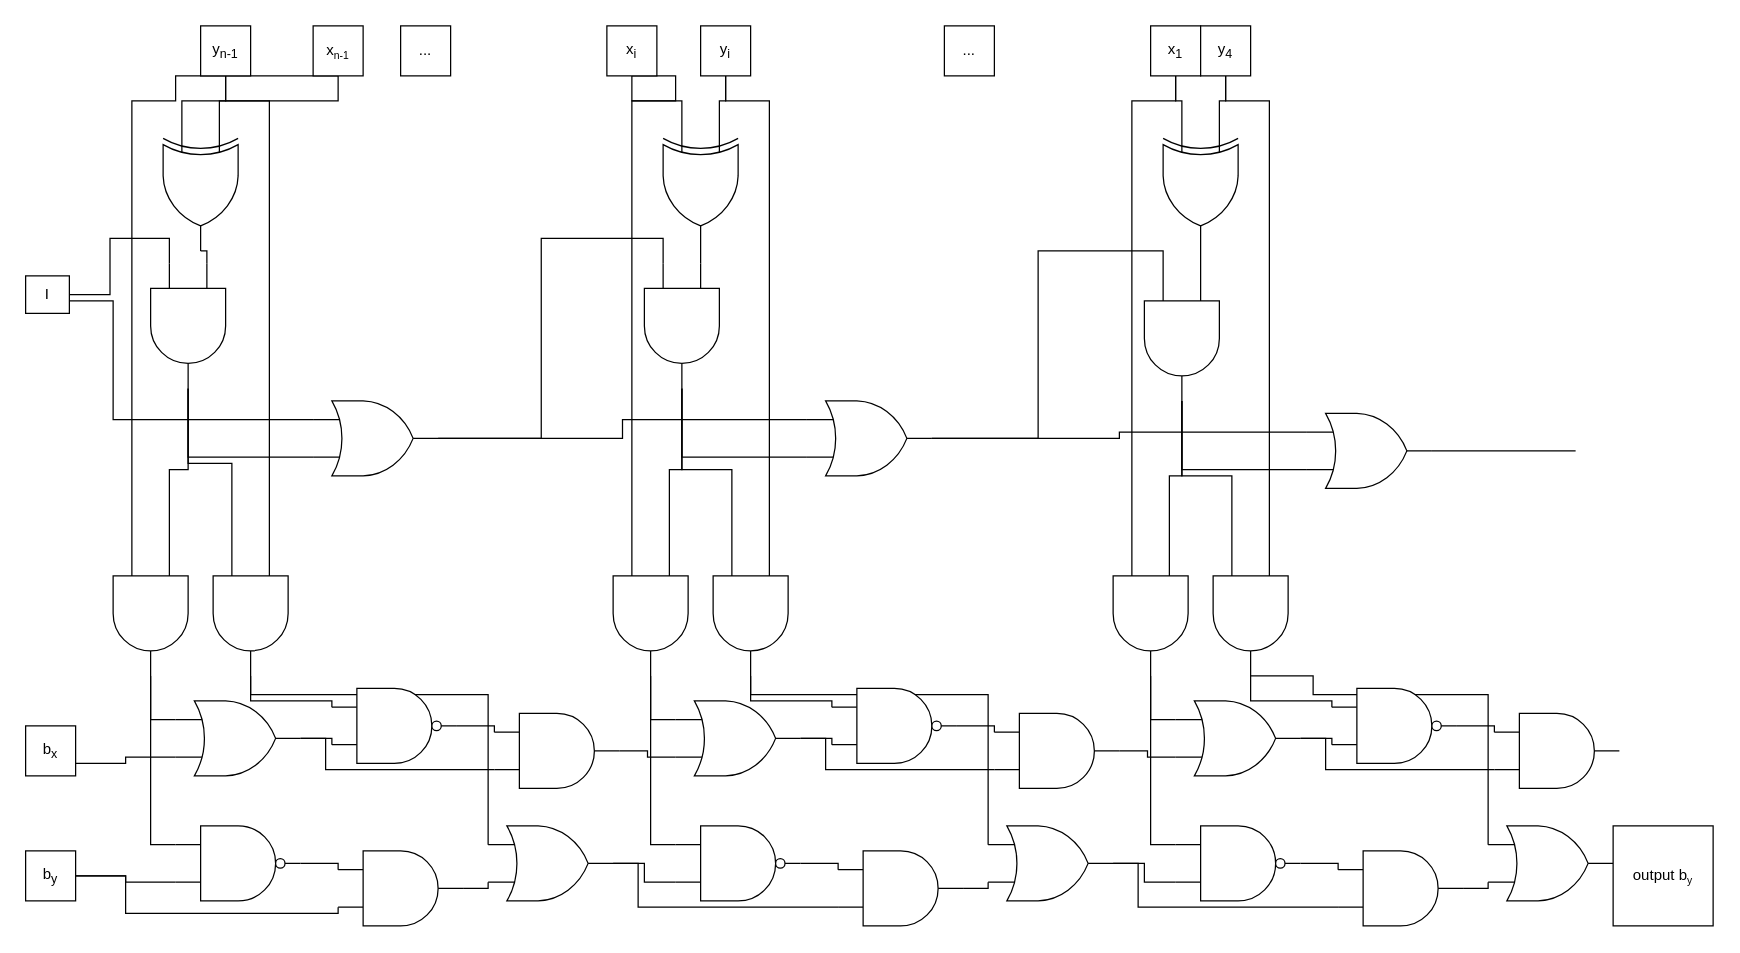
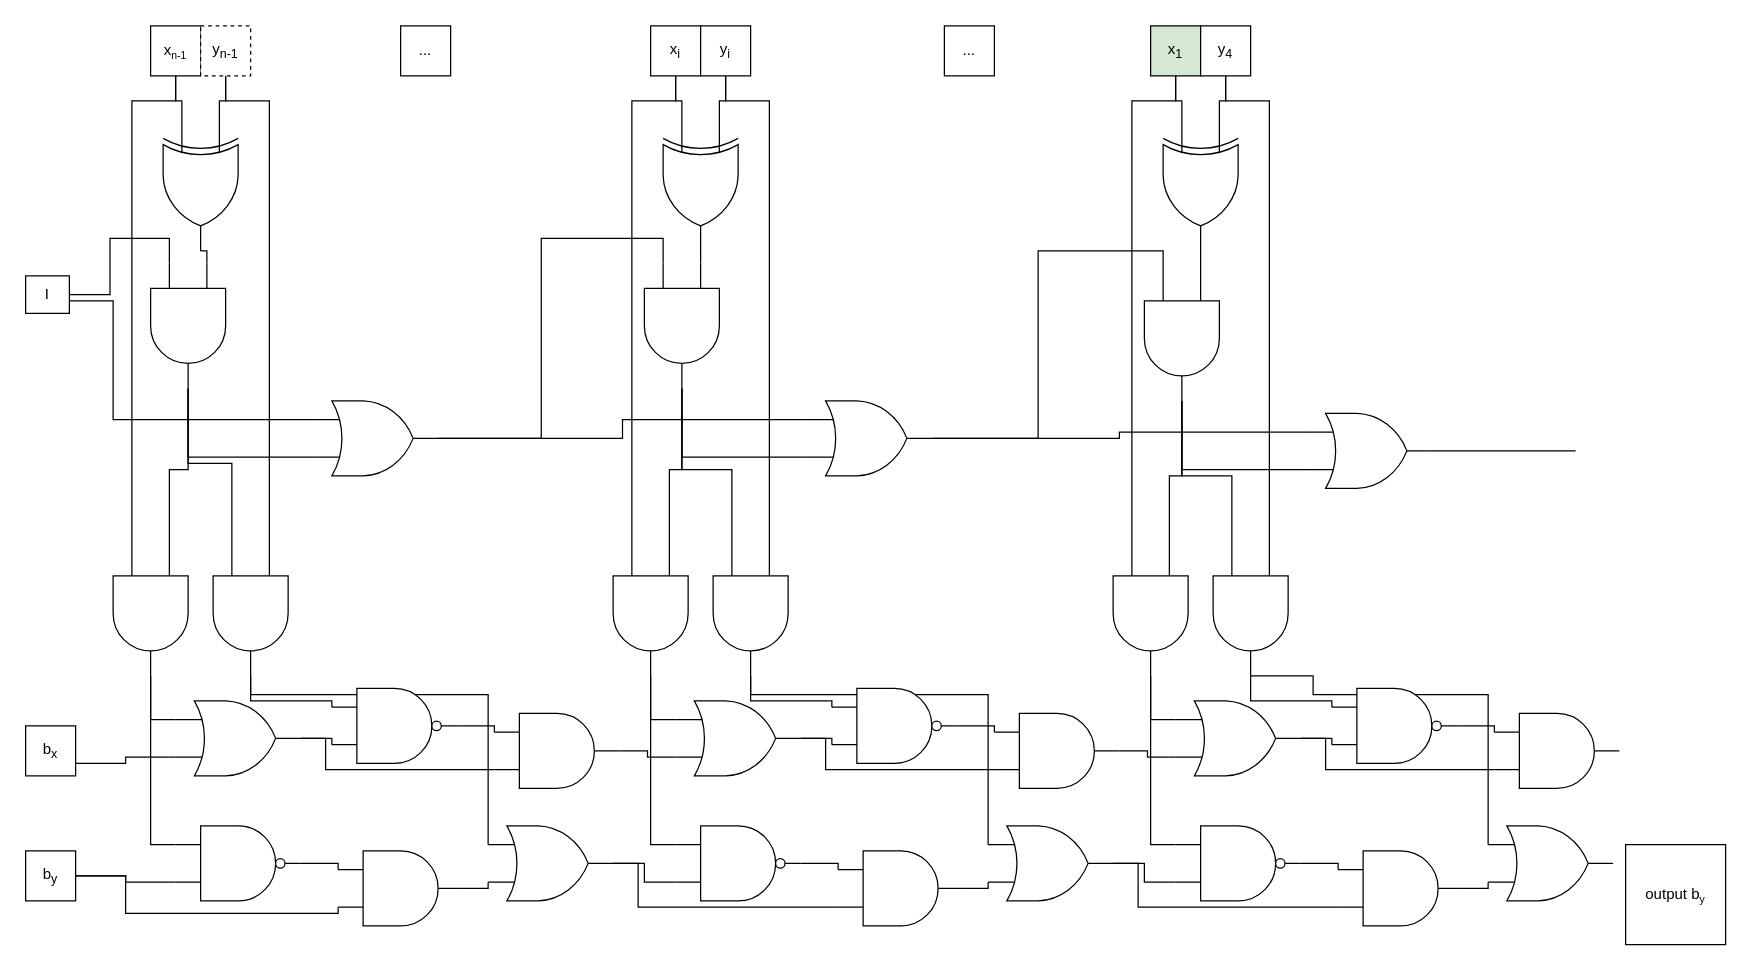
(226, 51) -> (226, 51)
(338, 51) -> (176, 51)
(632, 51) -> (676, 51)
(1176, 51) -> (1176, 51)
(1663, 876) -> (1676, 894)
